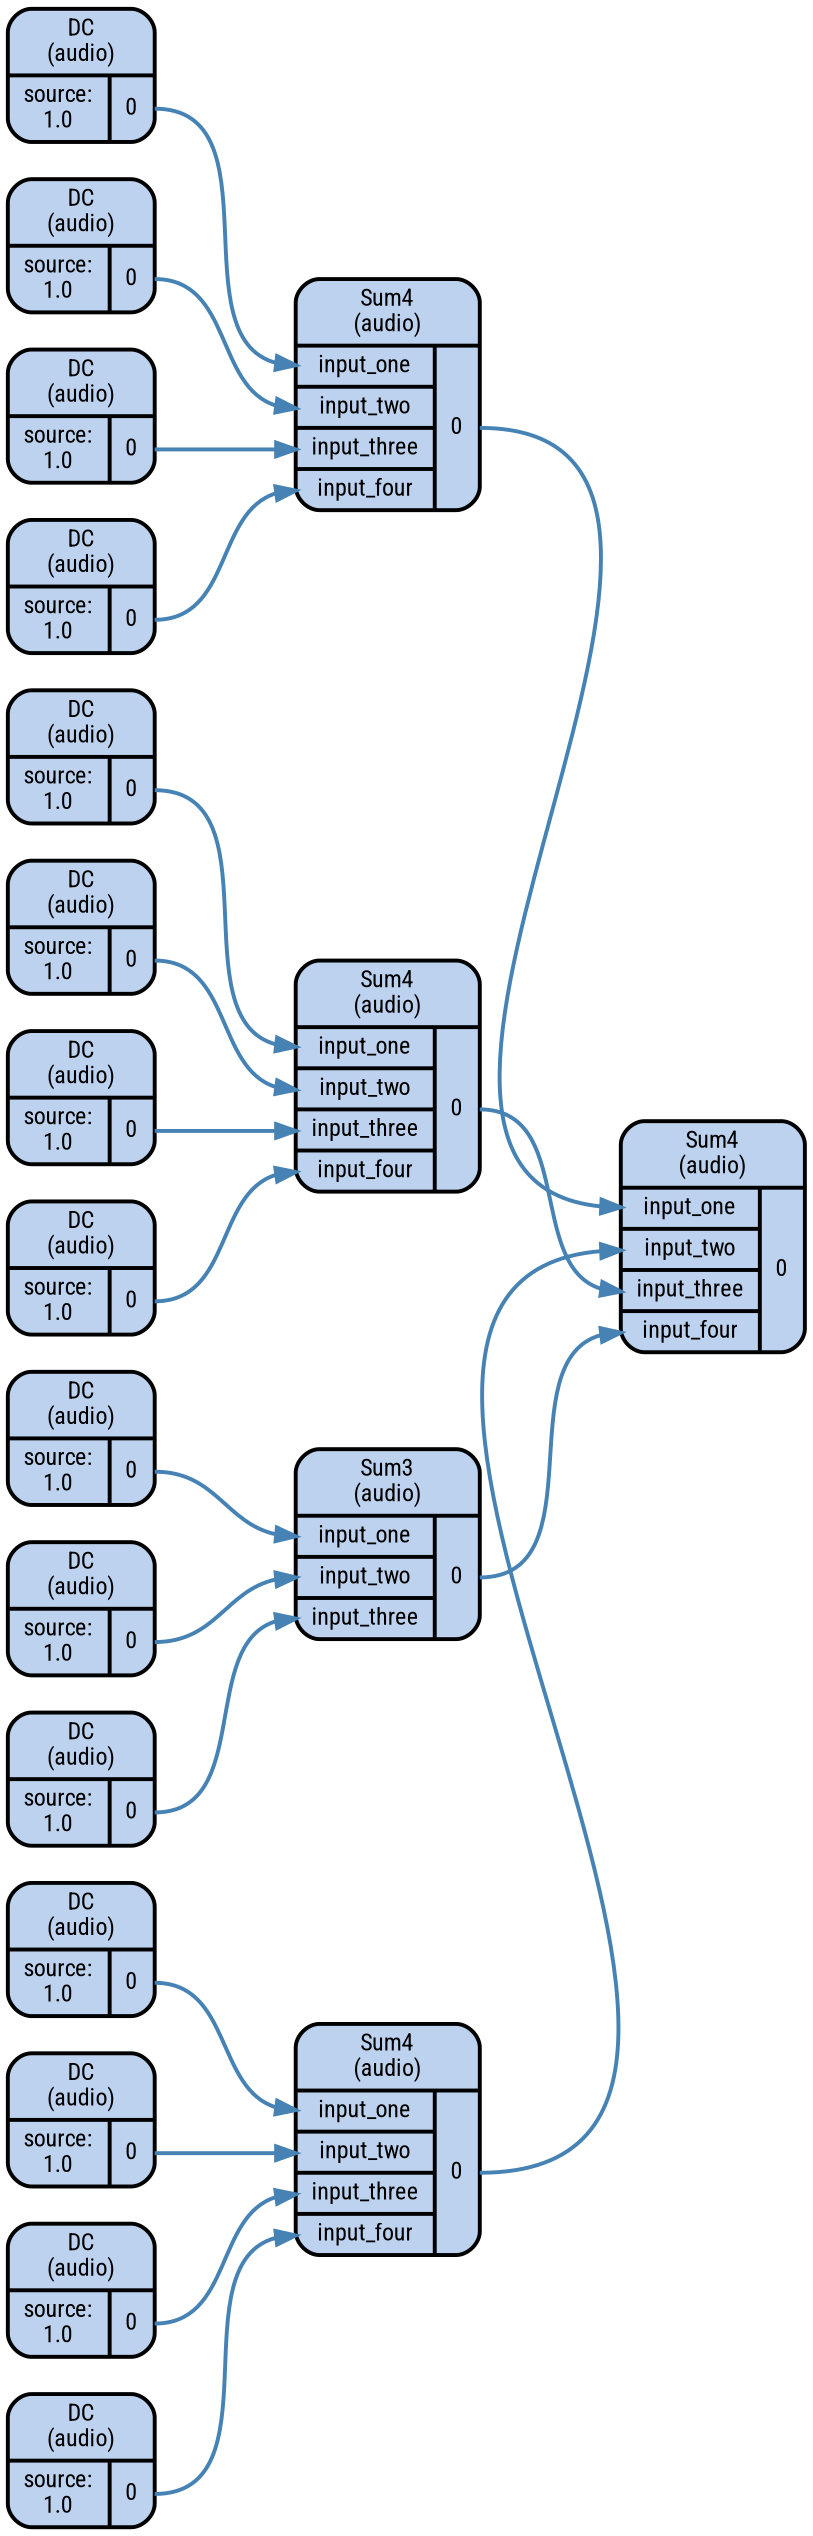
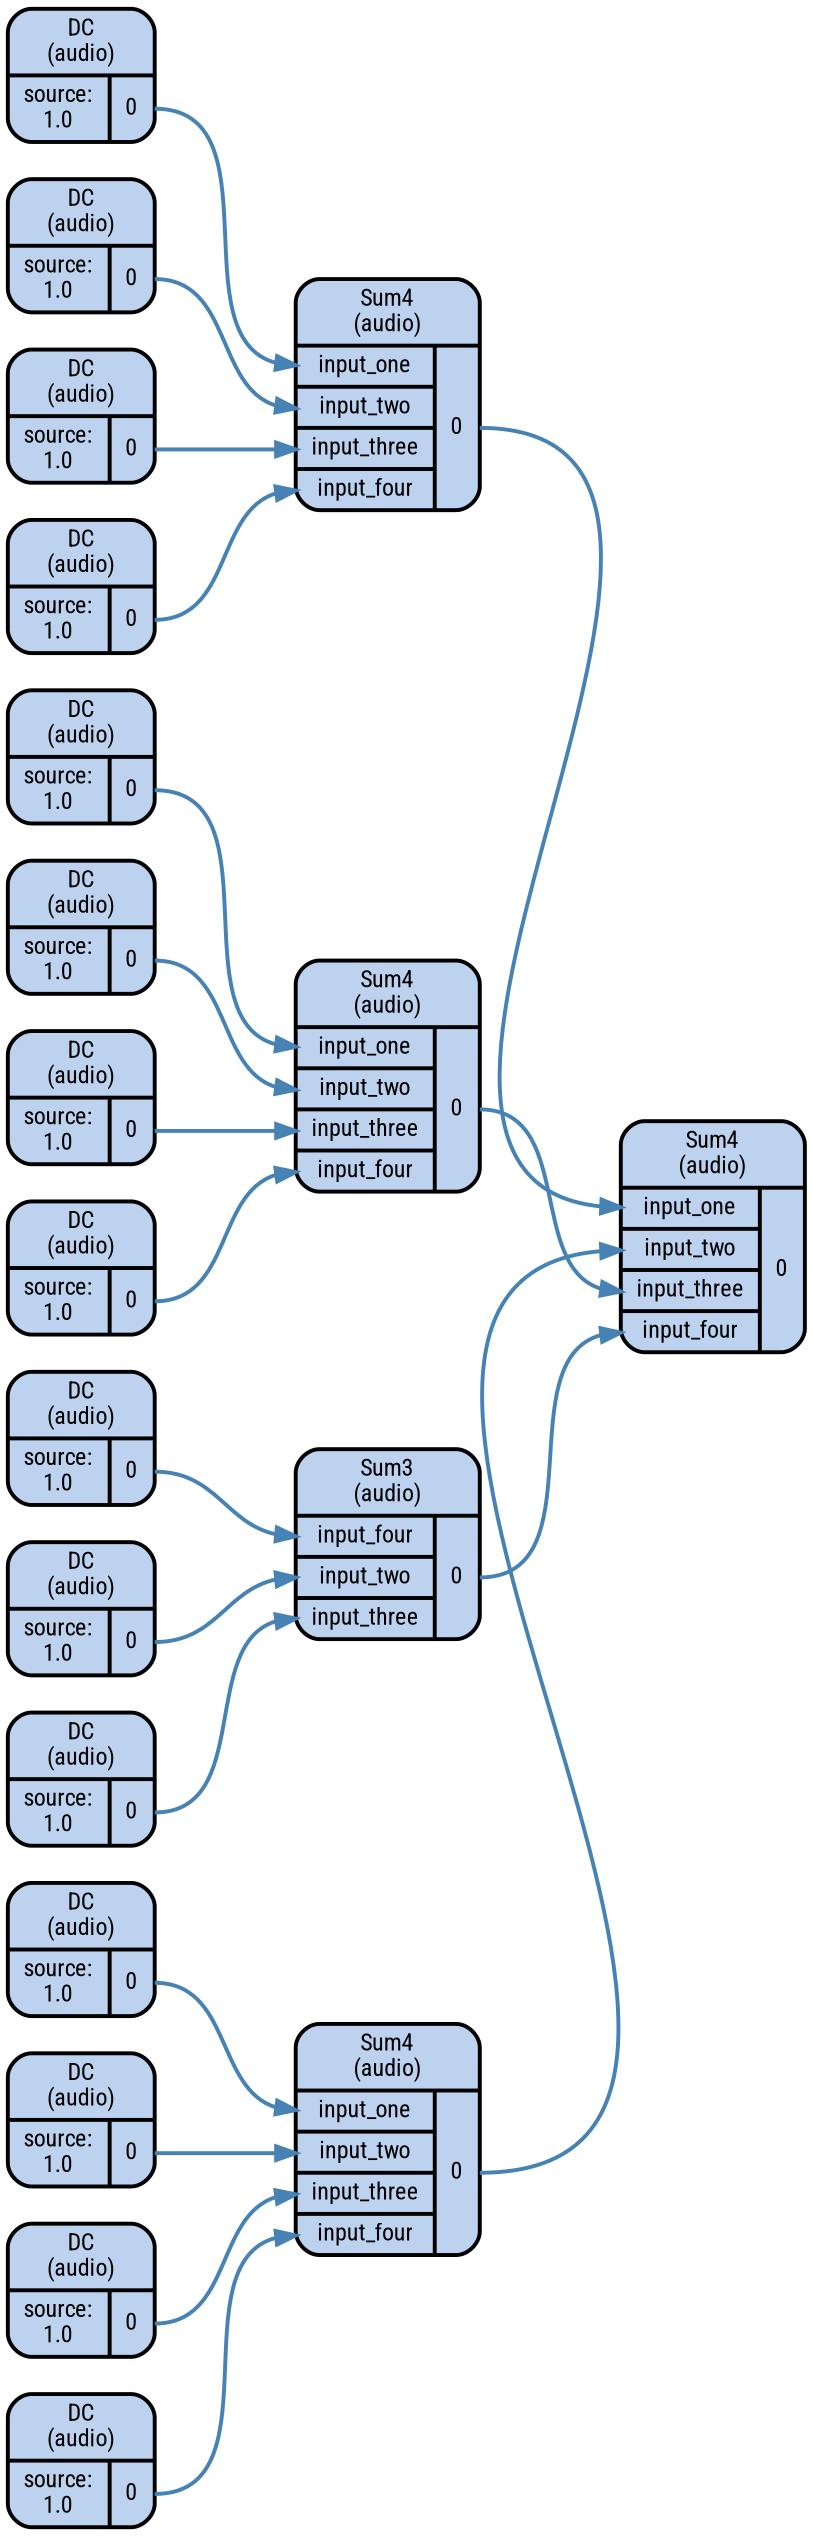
(365, 1535) -> (365, 1535)
